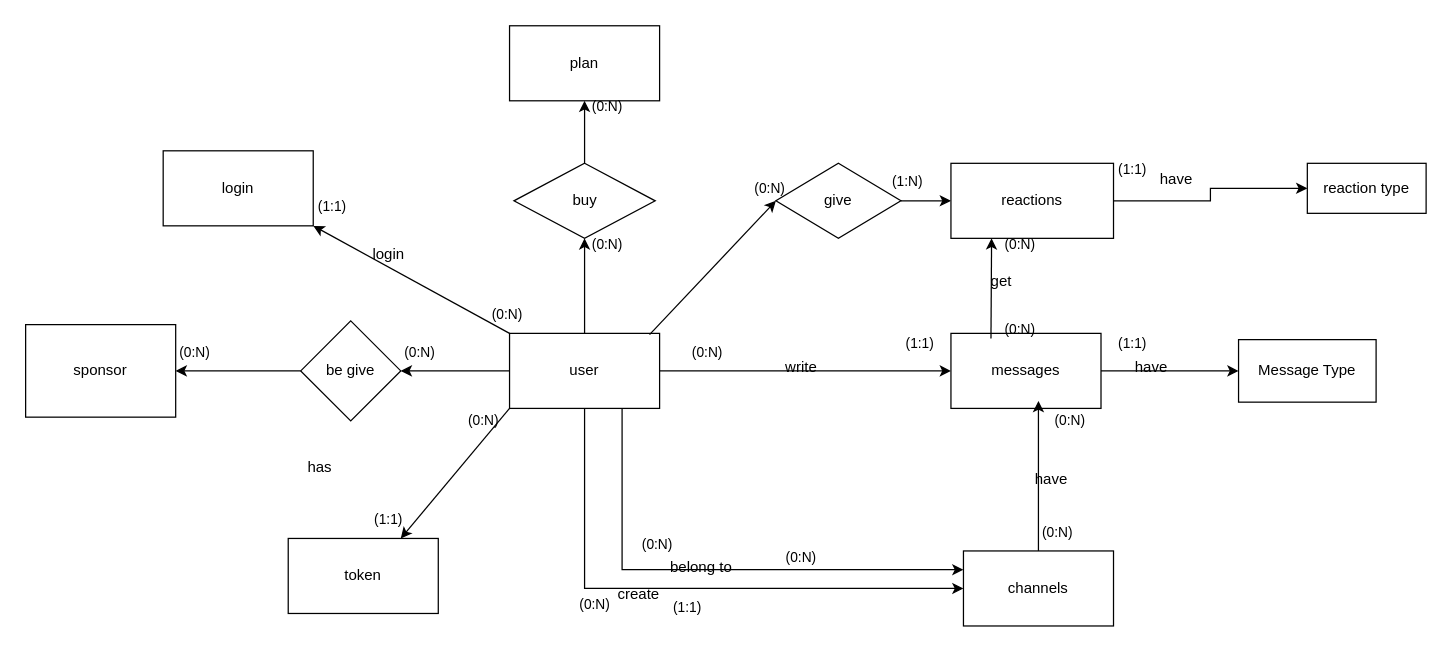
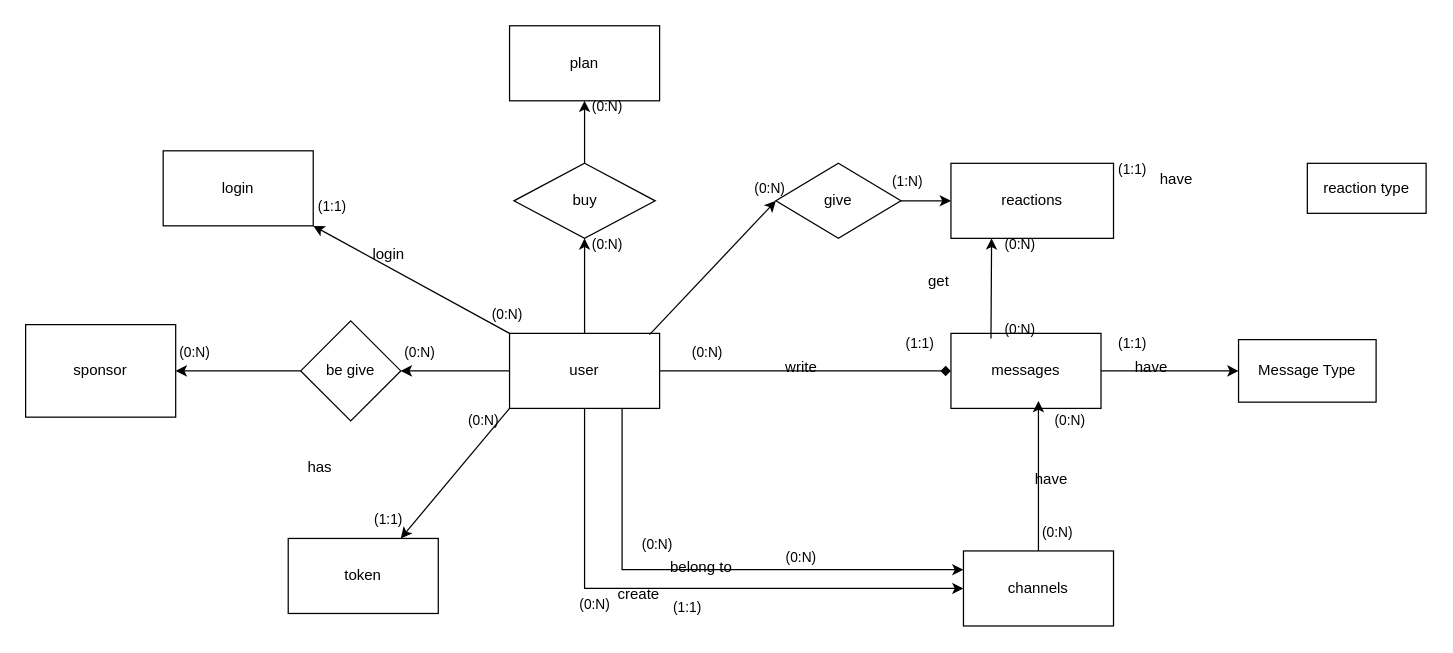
(1210, 199) -> none
(1001, 282) -> (938, 282)
(941, 371) -> (940, 371)
